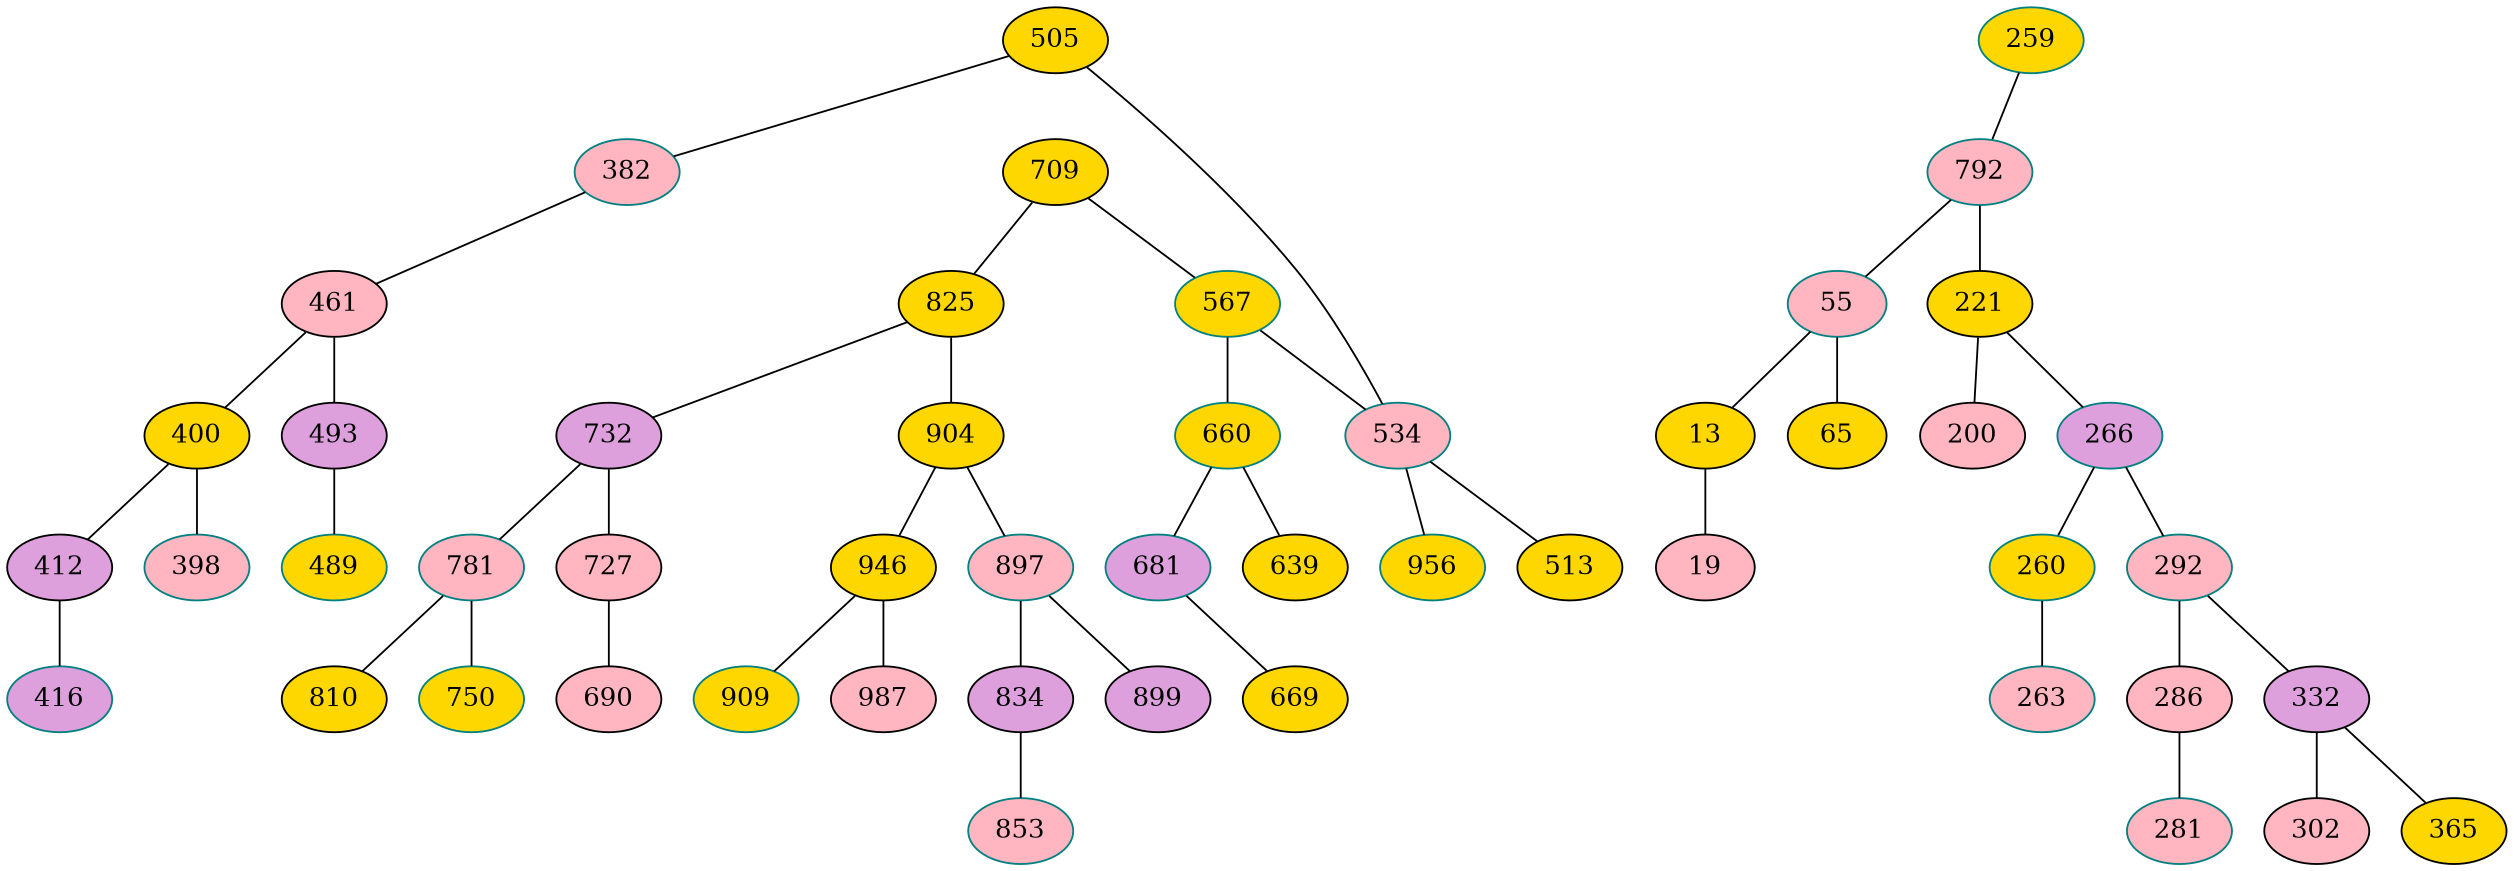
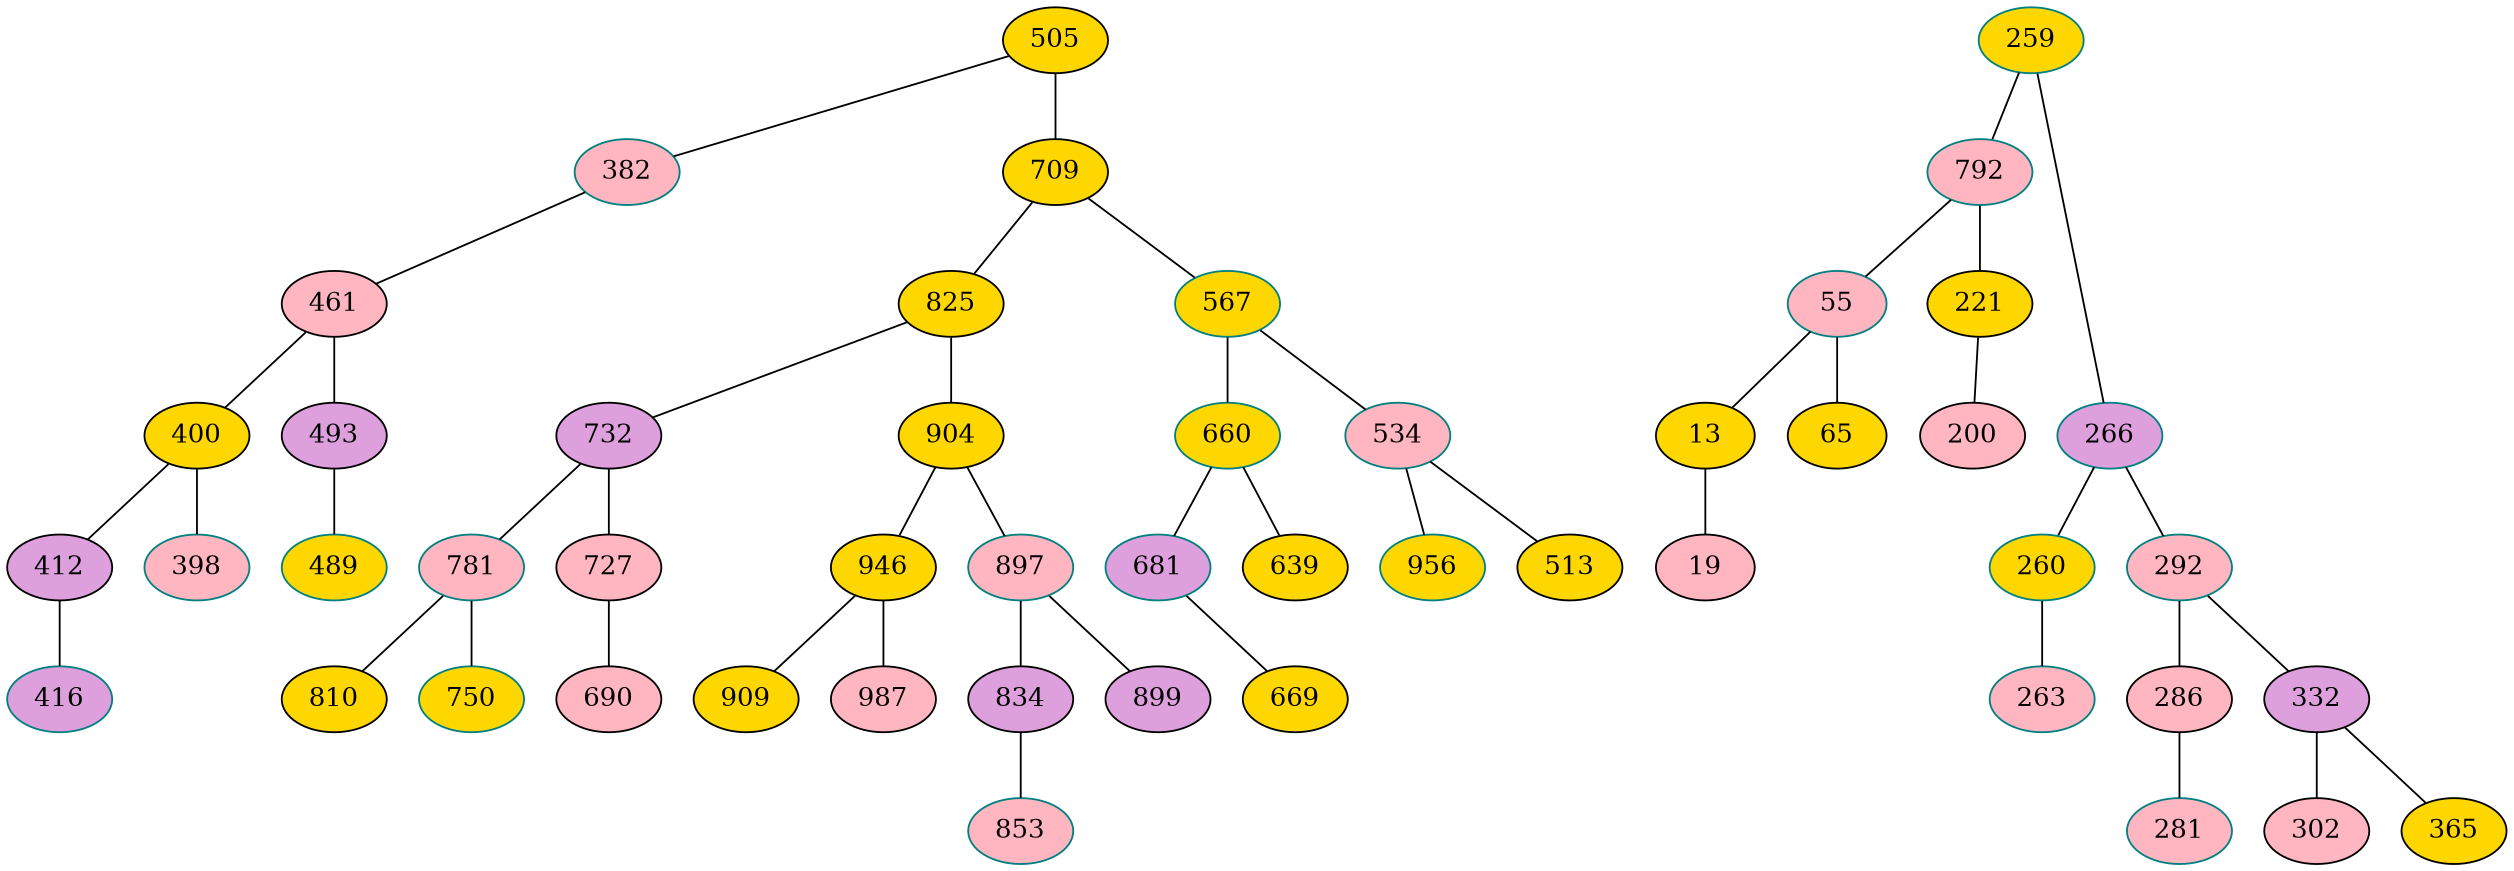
(1253, 220) -> (1055, 106)
(2045, 370) -> (2071, 238)
(746, 699) -> (746, 699)
